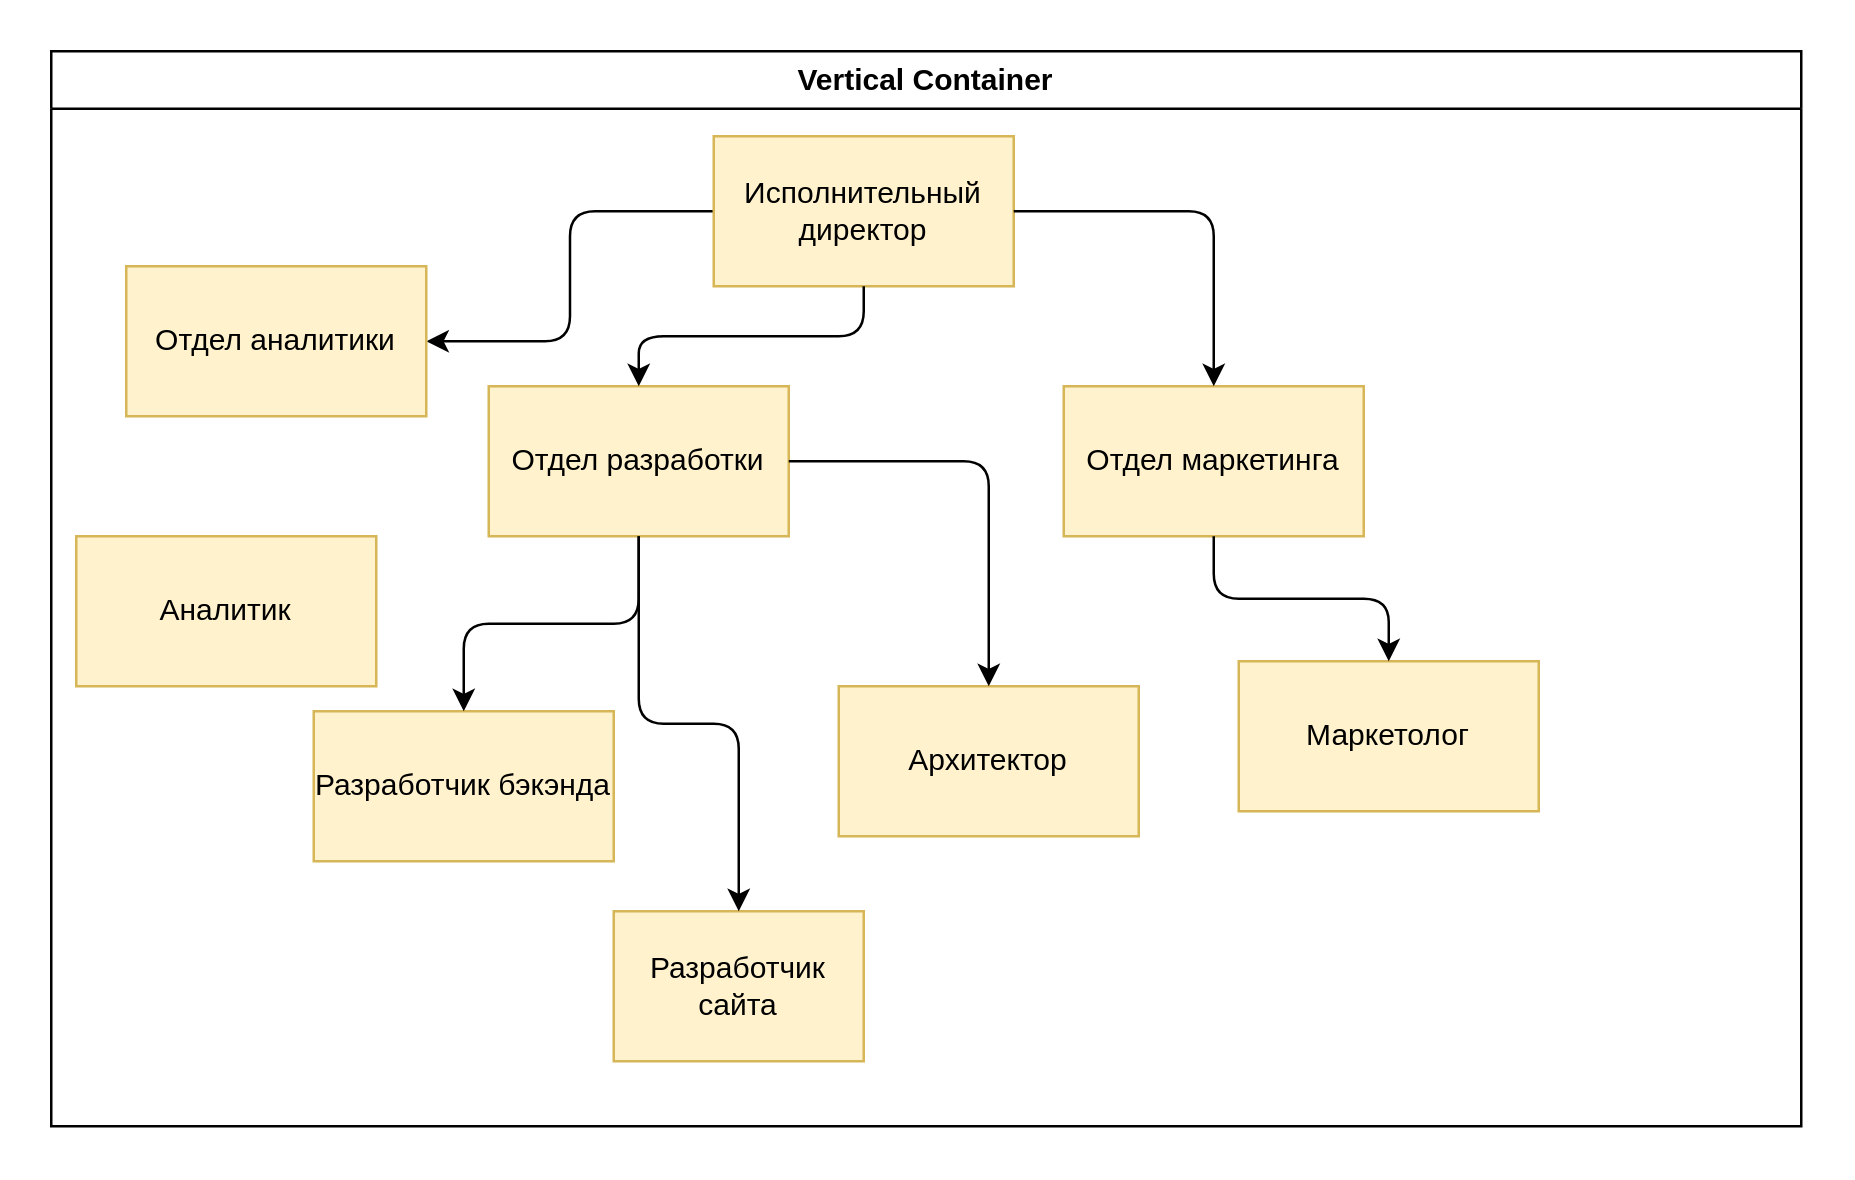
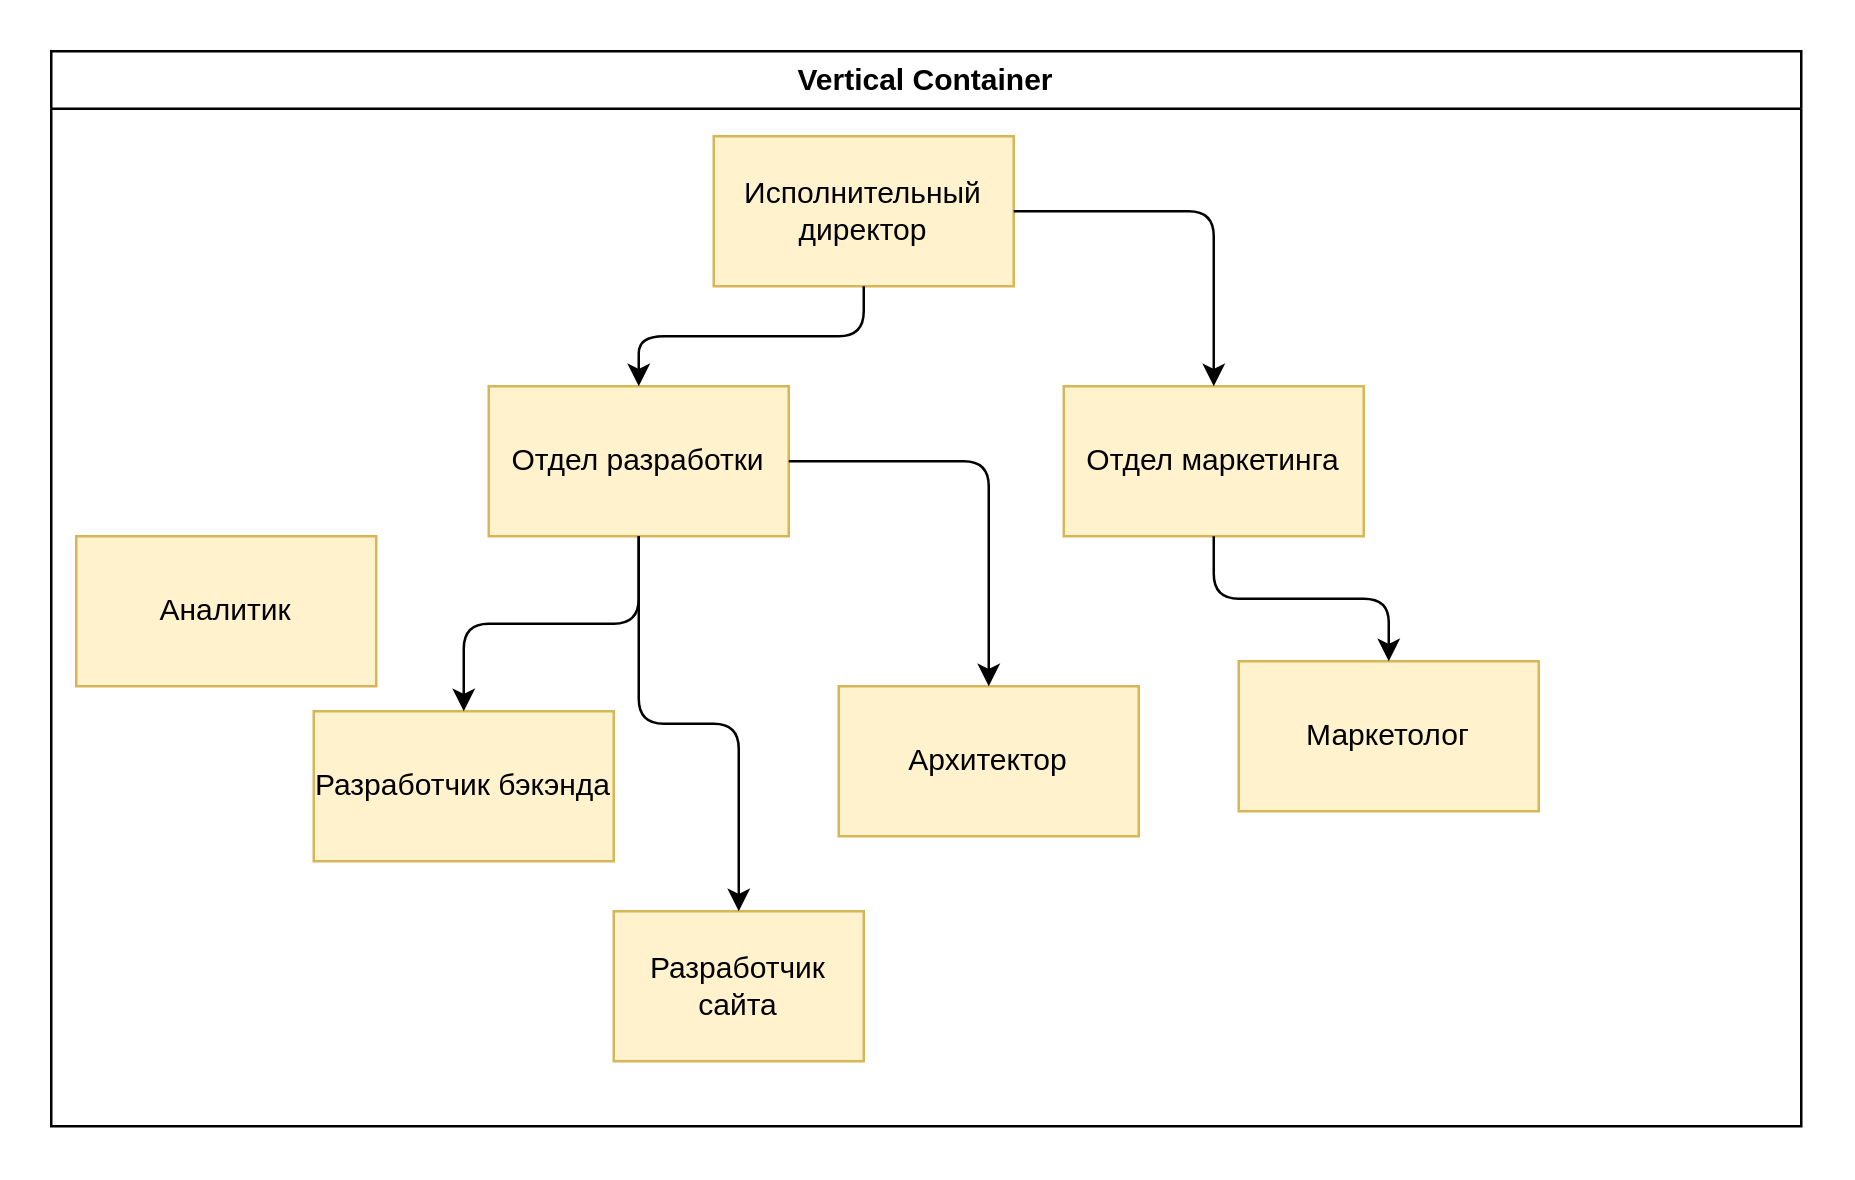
(570, 268) -> none
(276, 341) -> none
